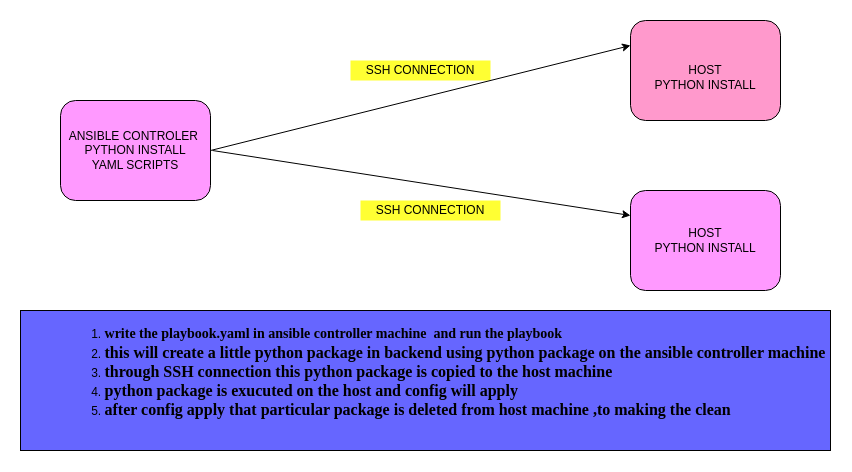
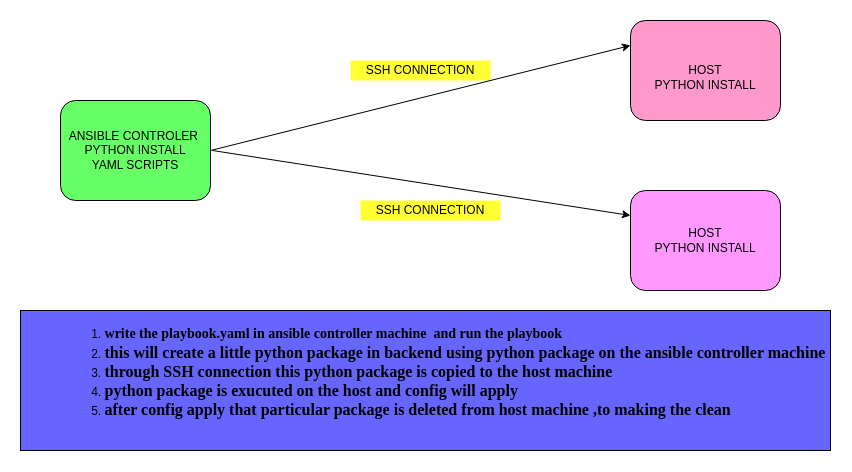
(136, 151) -> (136, 151)
